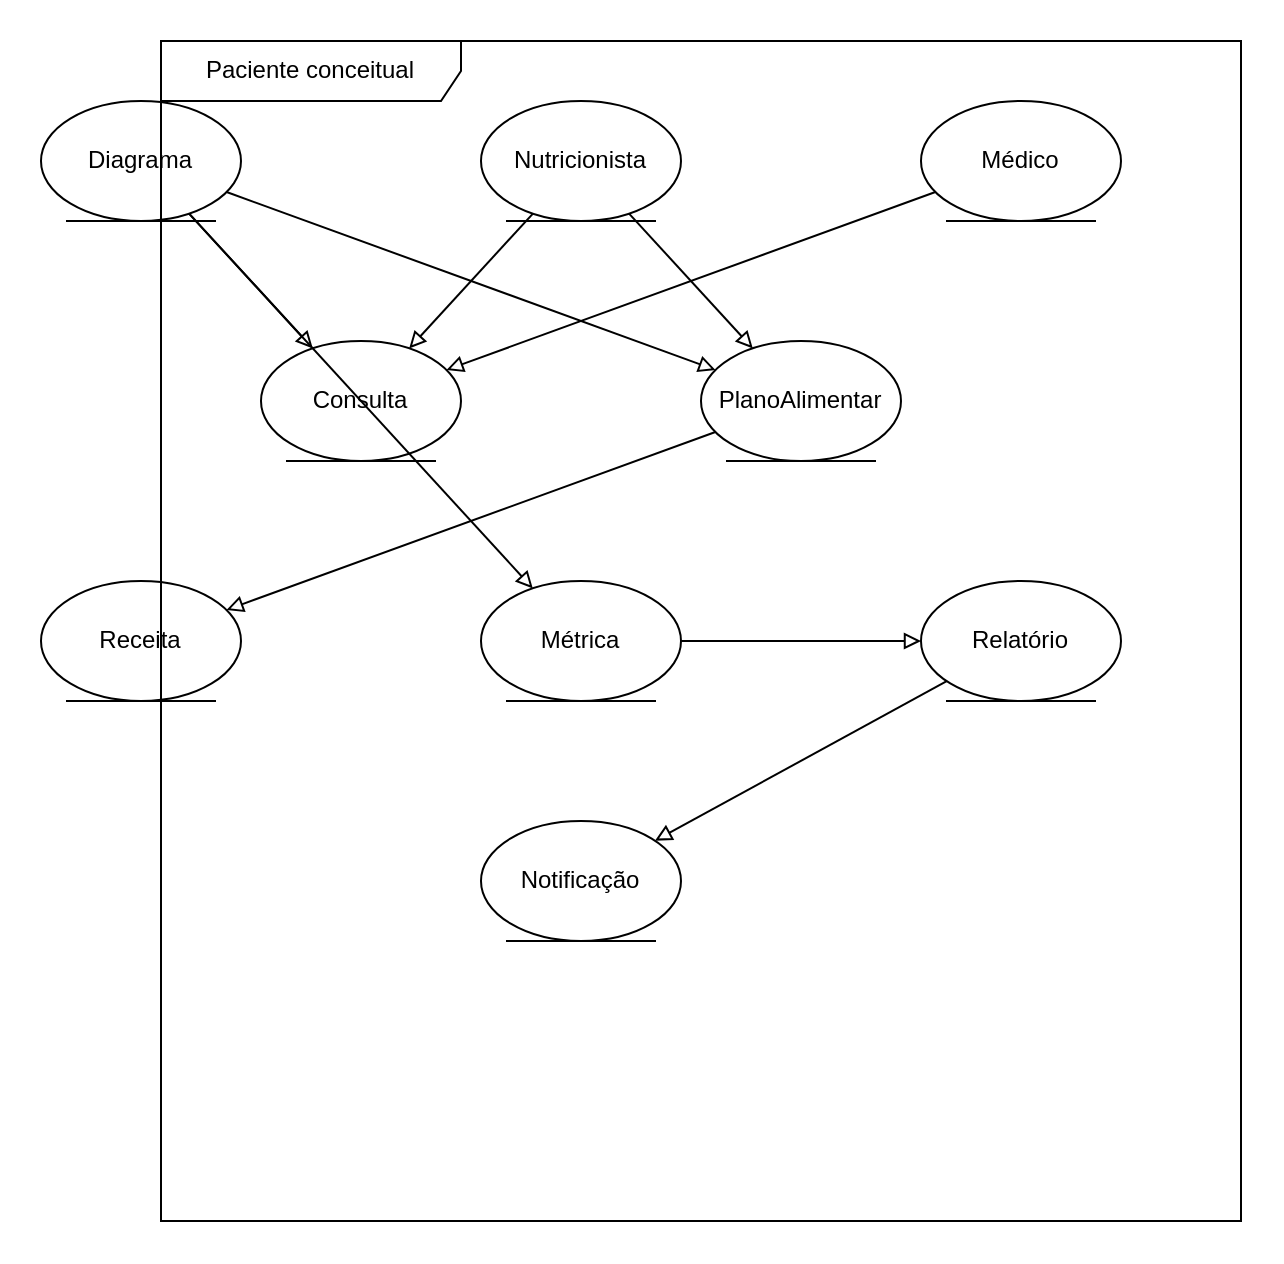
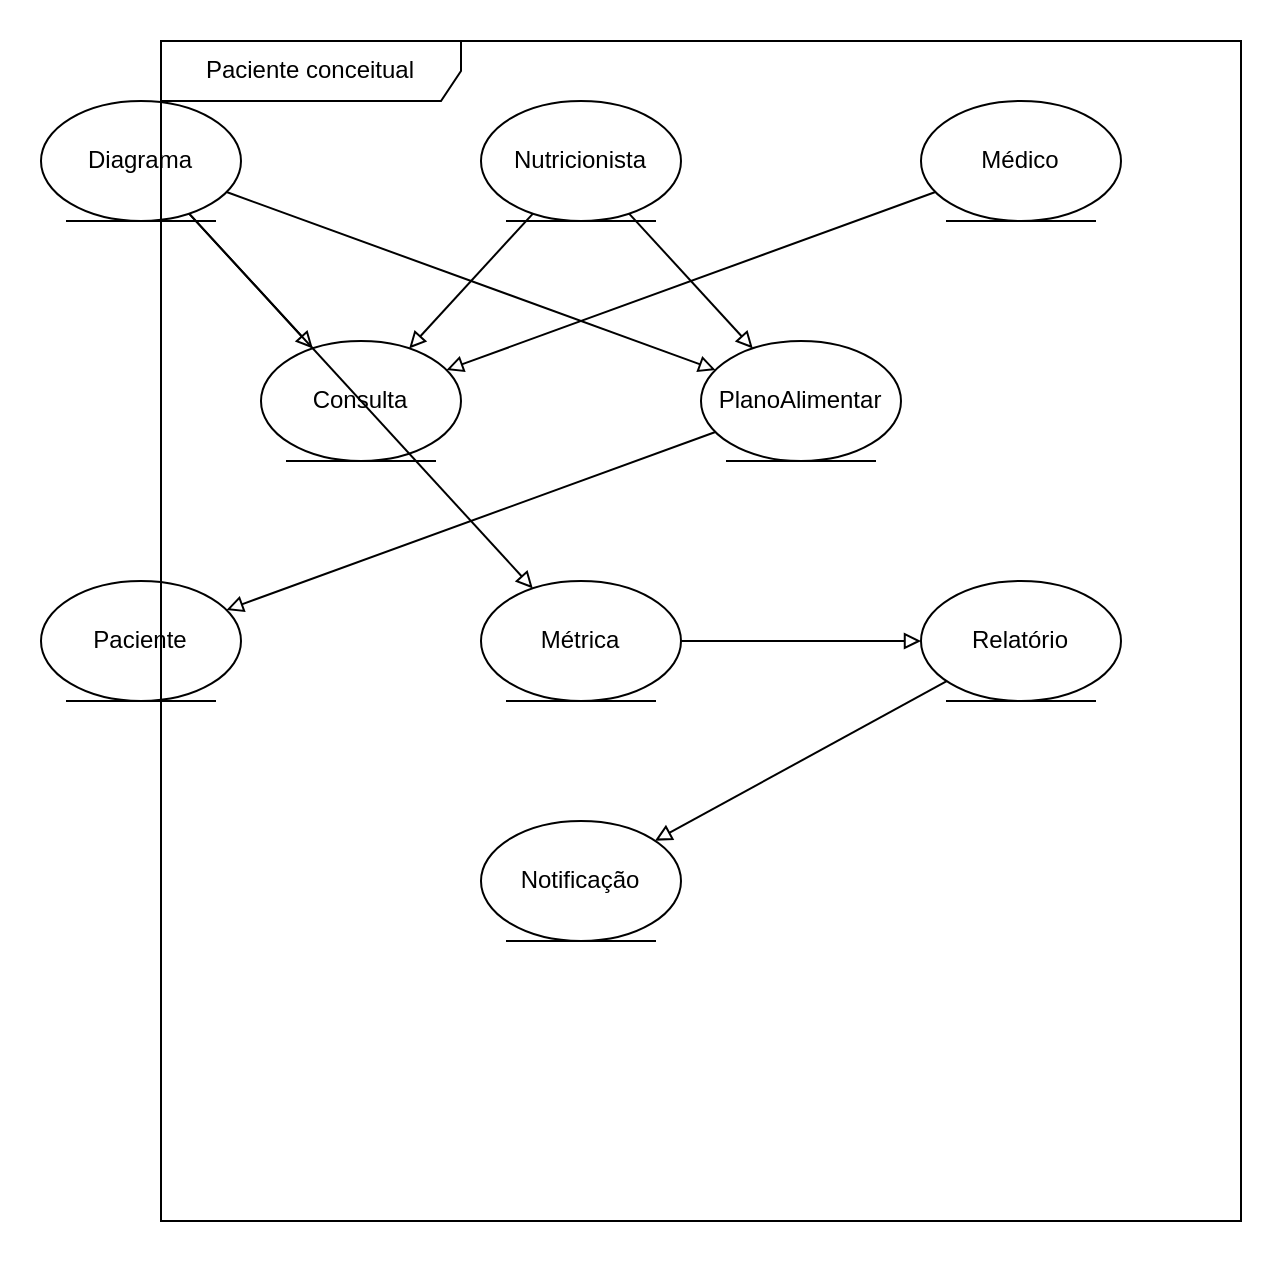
(141, 641) -> (141, 641)
